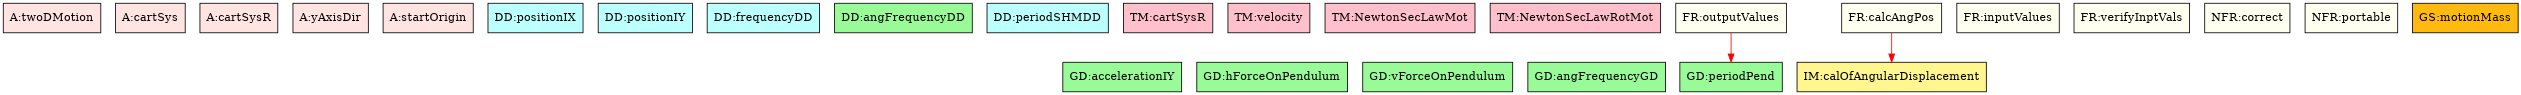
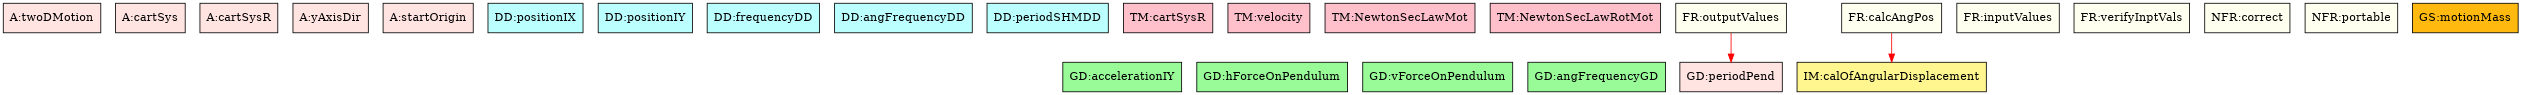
(903, 18) -> (903, 18)
(1731, 77) -> (1731, 77)
